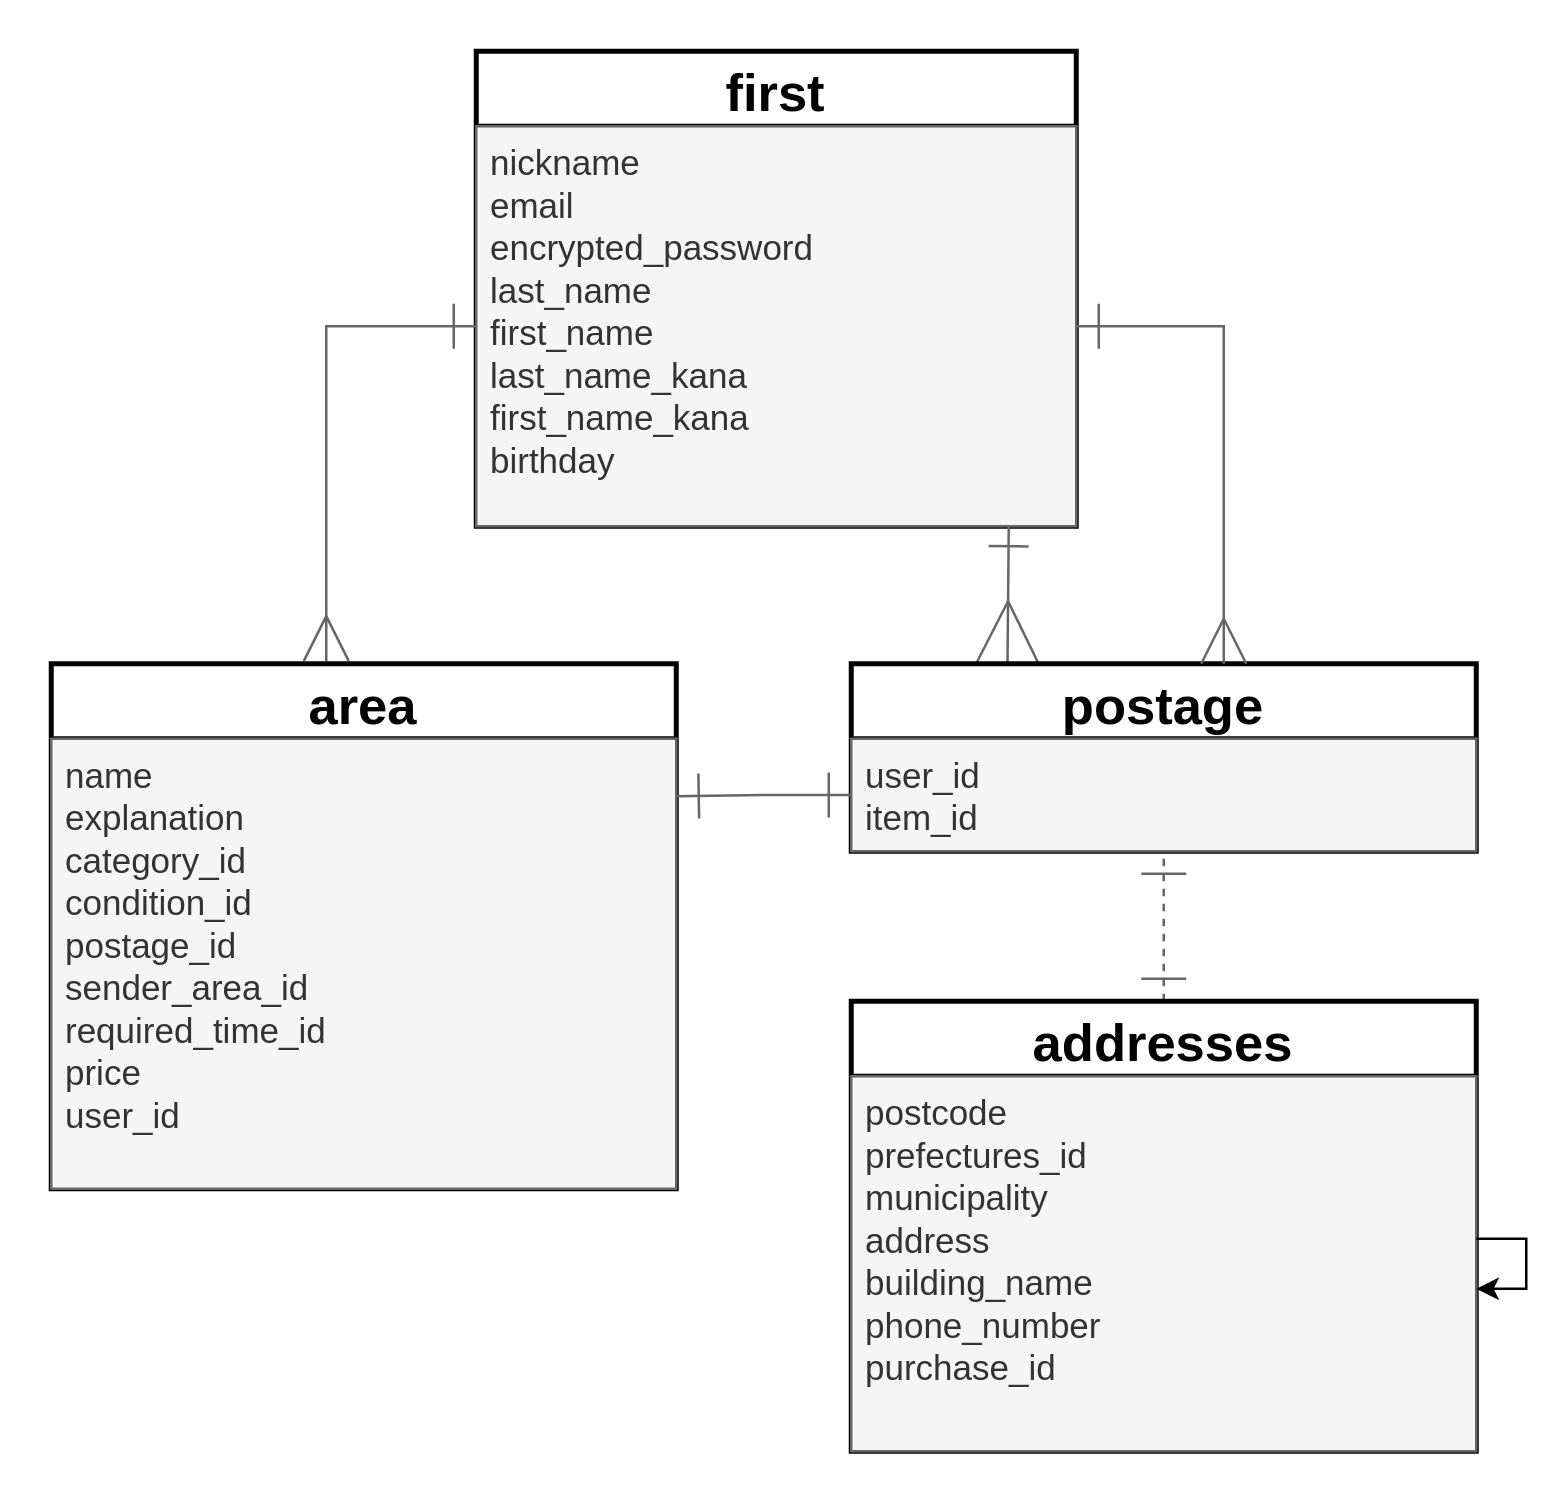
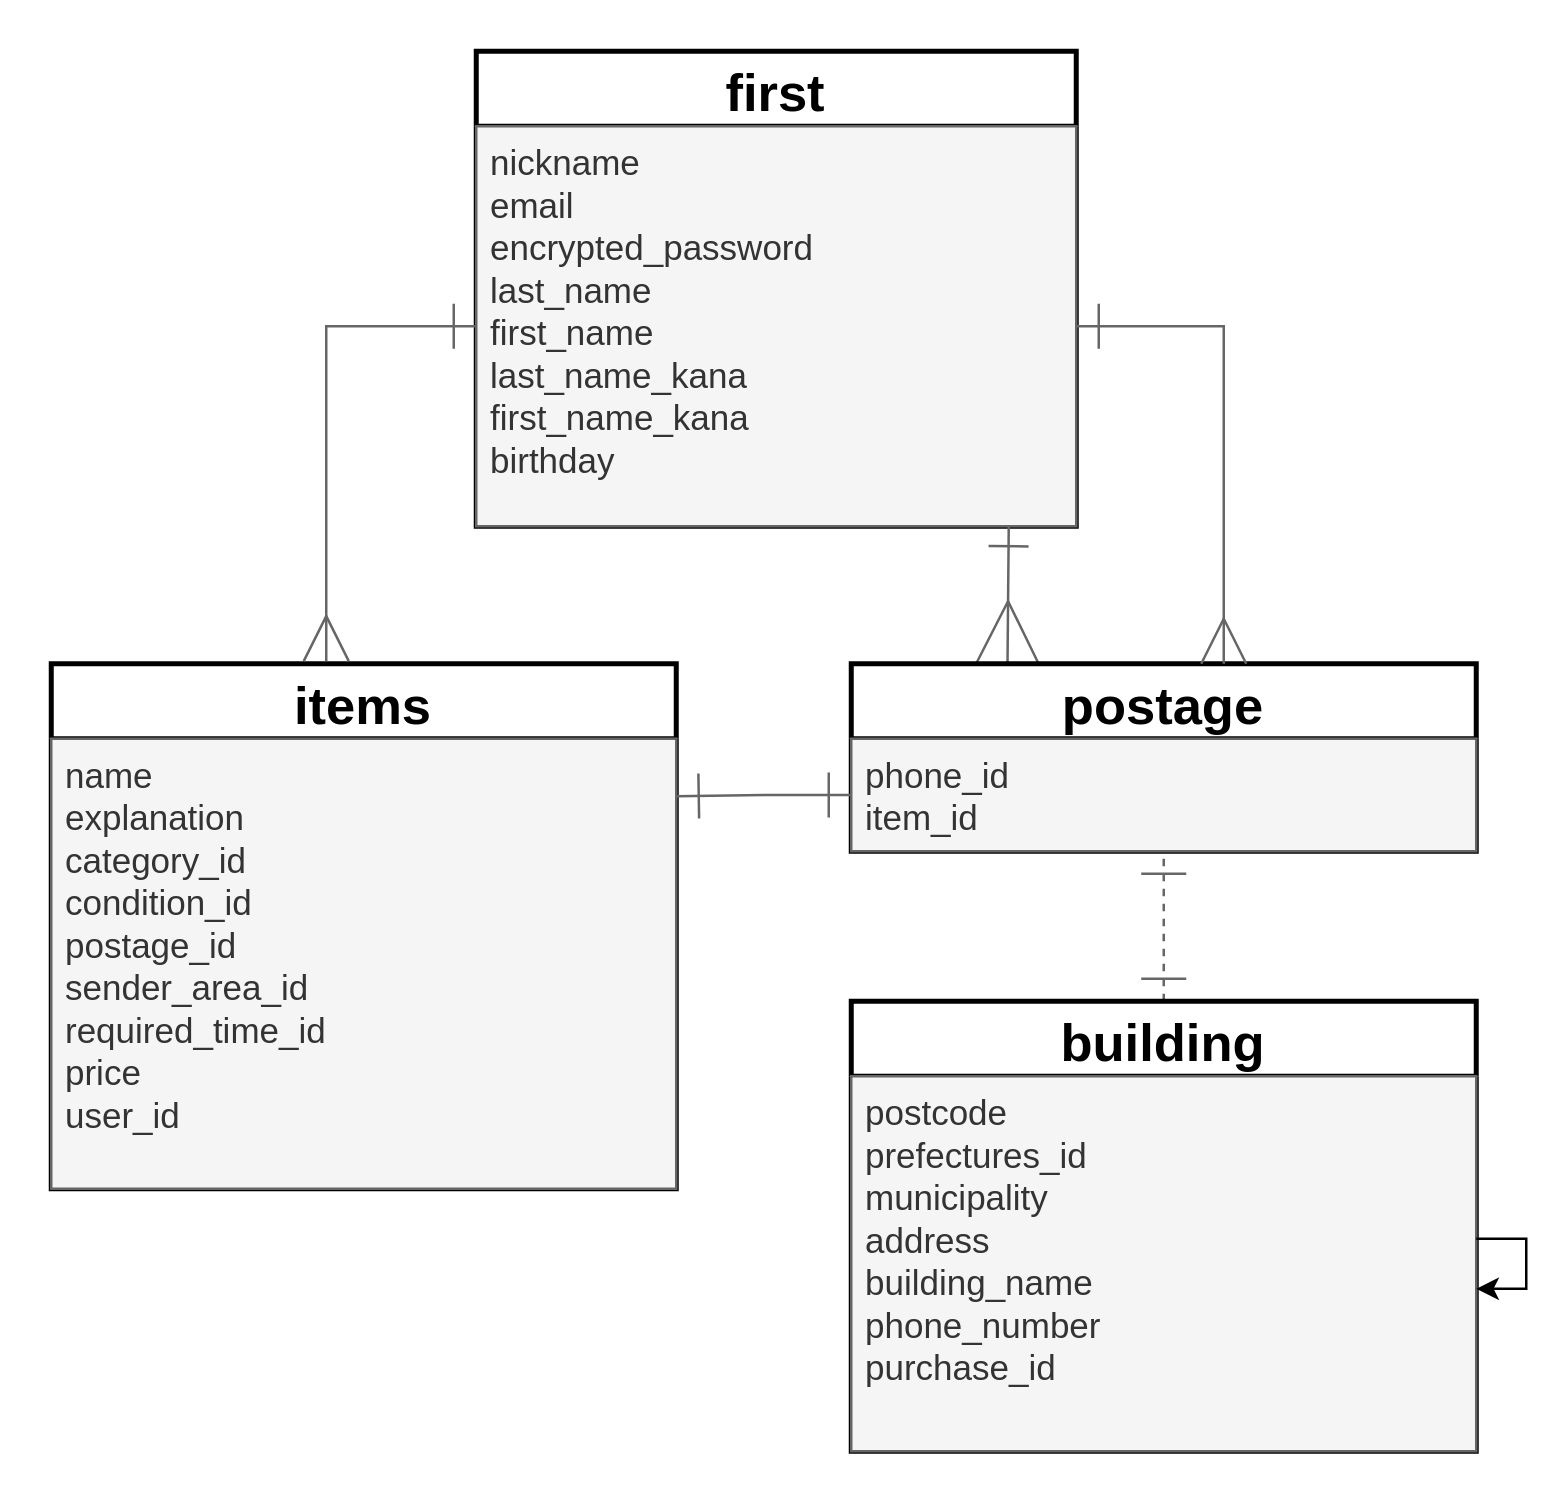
(363, 706) -> (363, 706)
(929, 776) -> (939, 776)
(1163, 1044) -> (1163, 1044)
